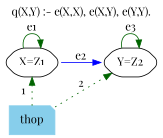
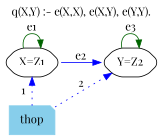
(80, 92) -> (80, 92)
(32, 95) -> (32, 95)
